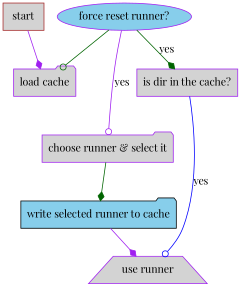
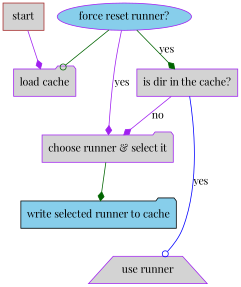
(113, 79) -> (113, 79)
none -> (151, 113)
(120, 239) -> none
